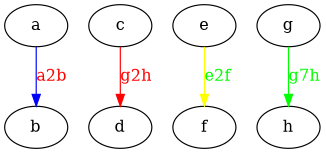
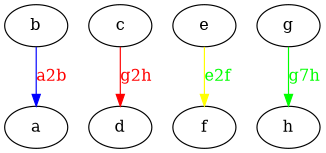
(36, 71) -> (36, 71)
